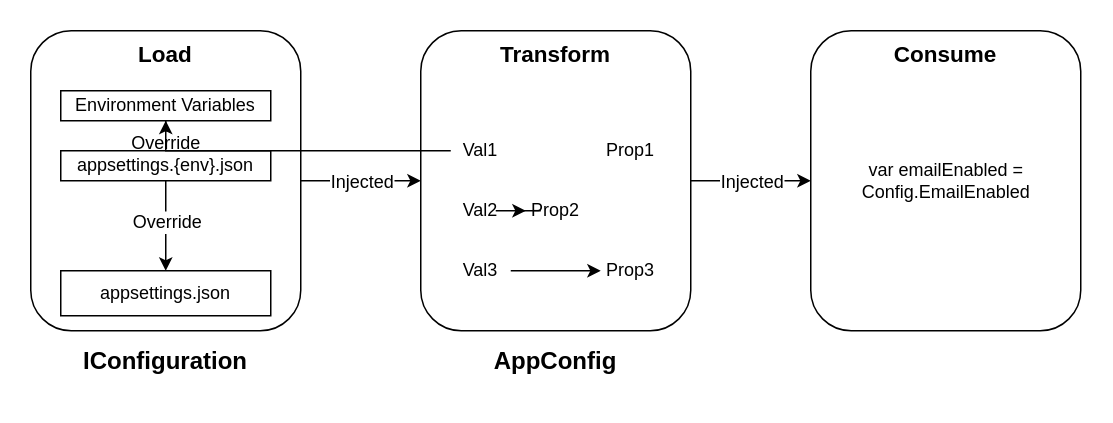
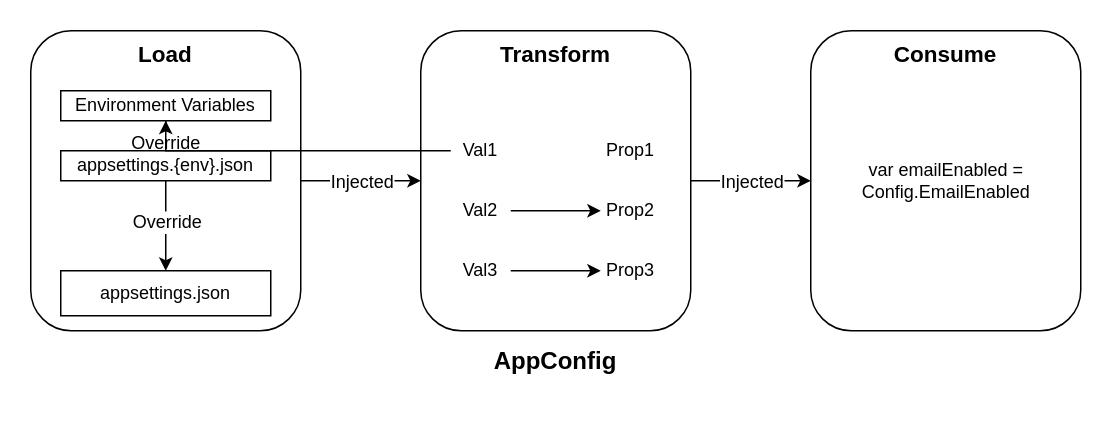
(556, 211) -> (631, 211)
(166, 361) -> none
